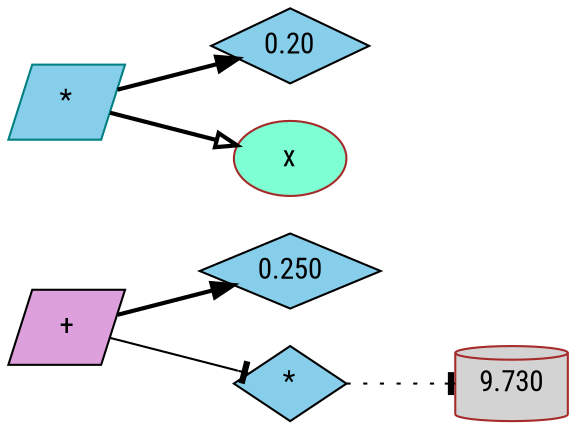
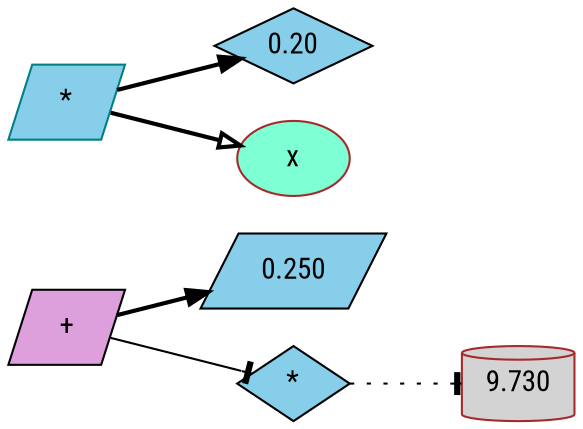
(290, 271) -> (293, 271)
